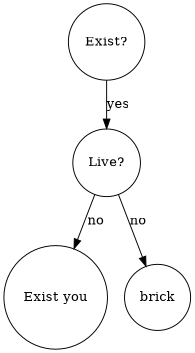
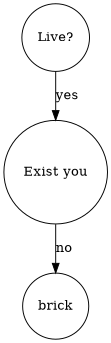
(107, 42) -> none
(96, 221) -> (68, 96)
(130, 226) -> (56, 244)
